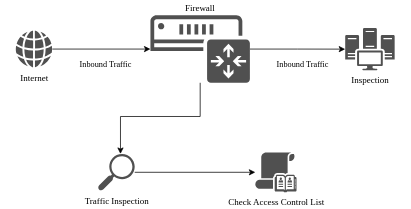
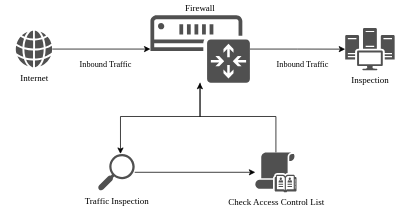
none -> (257, 117)
